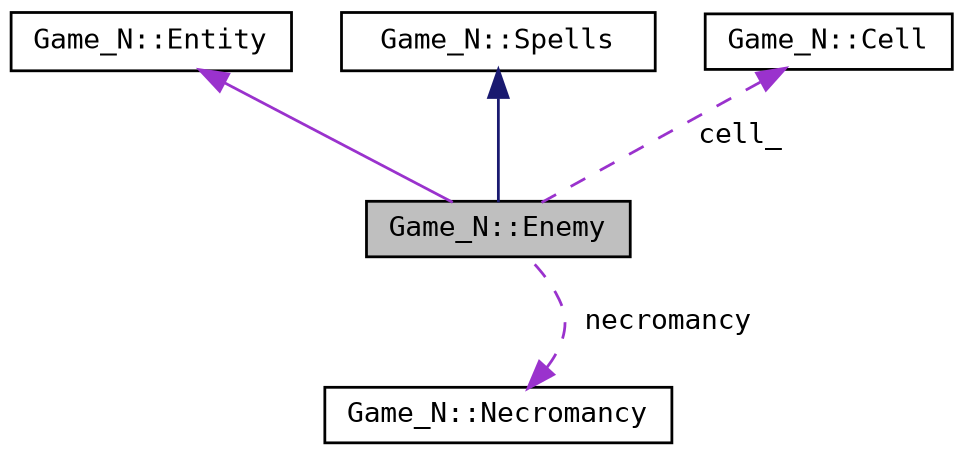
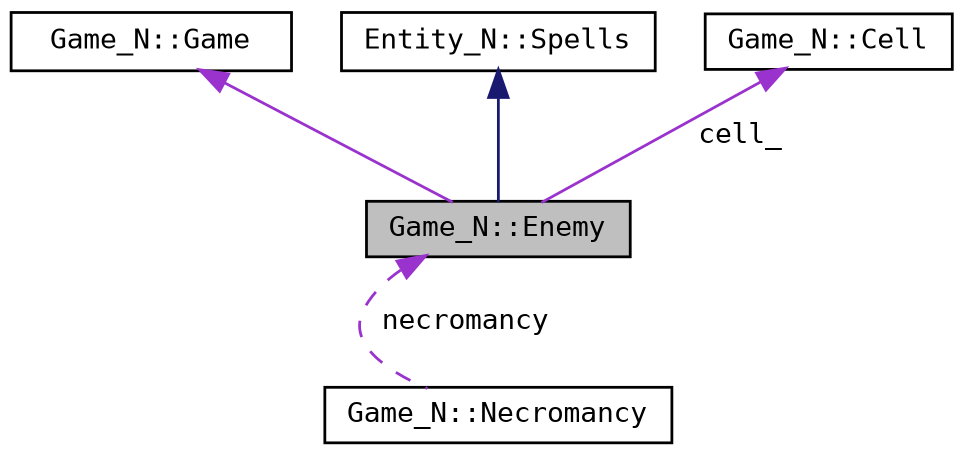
(151, 42) -> (151, 42)
(498, 42) -> (498, 42)
(651, 142) -> (651, 142)
(563, 309) -> (363, 338)
